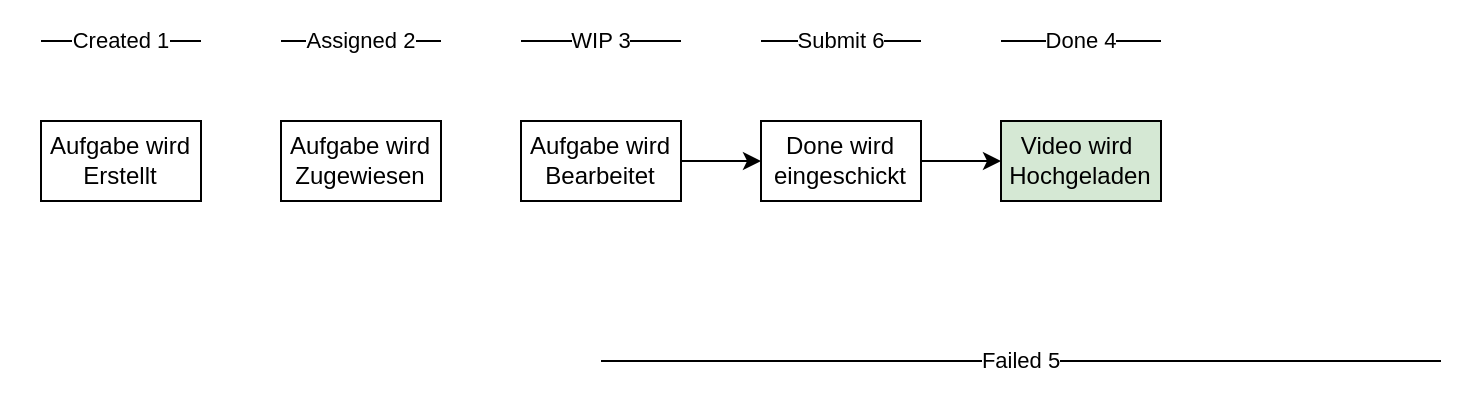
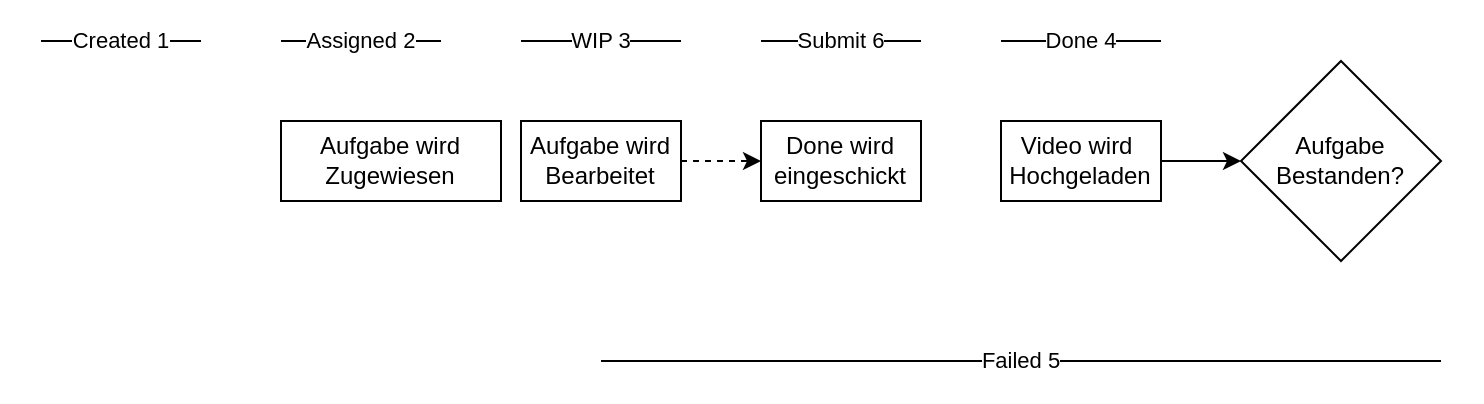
(121, 161) -> none
(361, 161) -> (391, 161)
(713, 161) -> (713, 161)
(954, 161) -> none
(1081, 161) -> (1081, 161)
none -> (1194, 161)
none -> (1341, 161)
